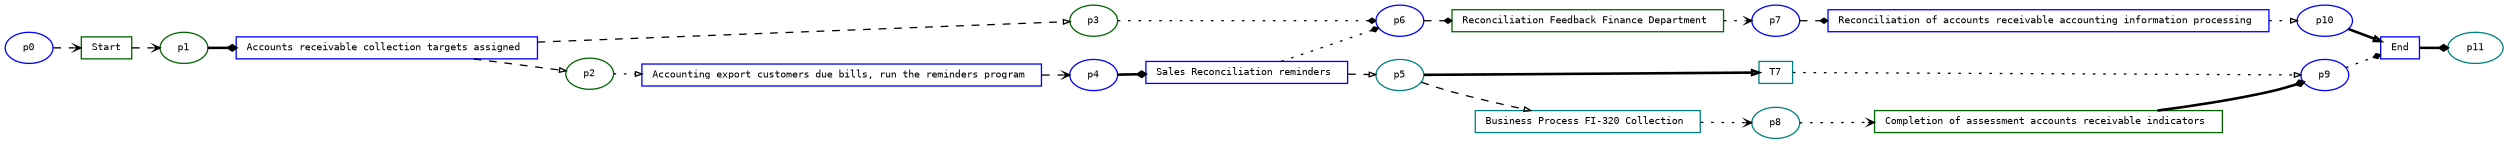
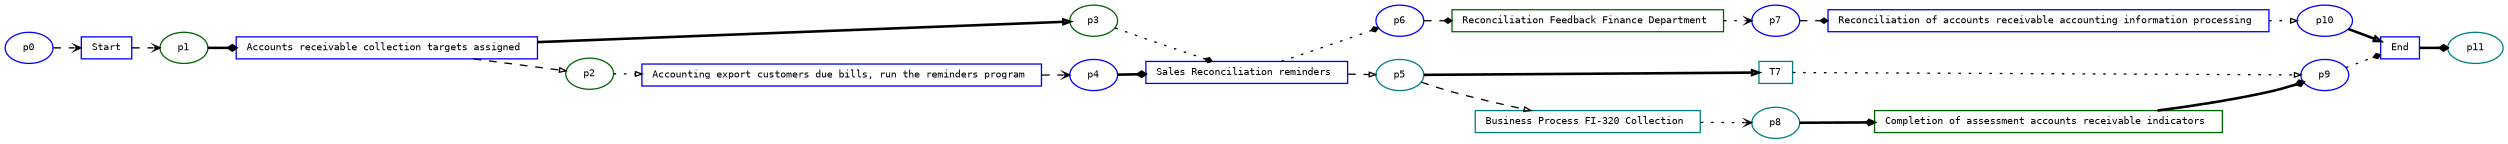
(1243, 21) -> (1160, 44)
(800, 32) -> (800, 32)
(107, 48) -> (107, 48)
(1834, 123) -> (1834, 123)
